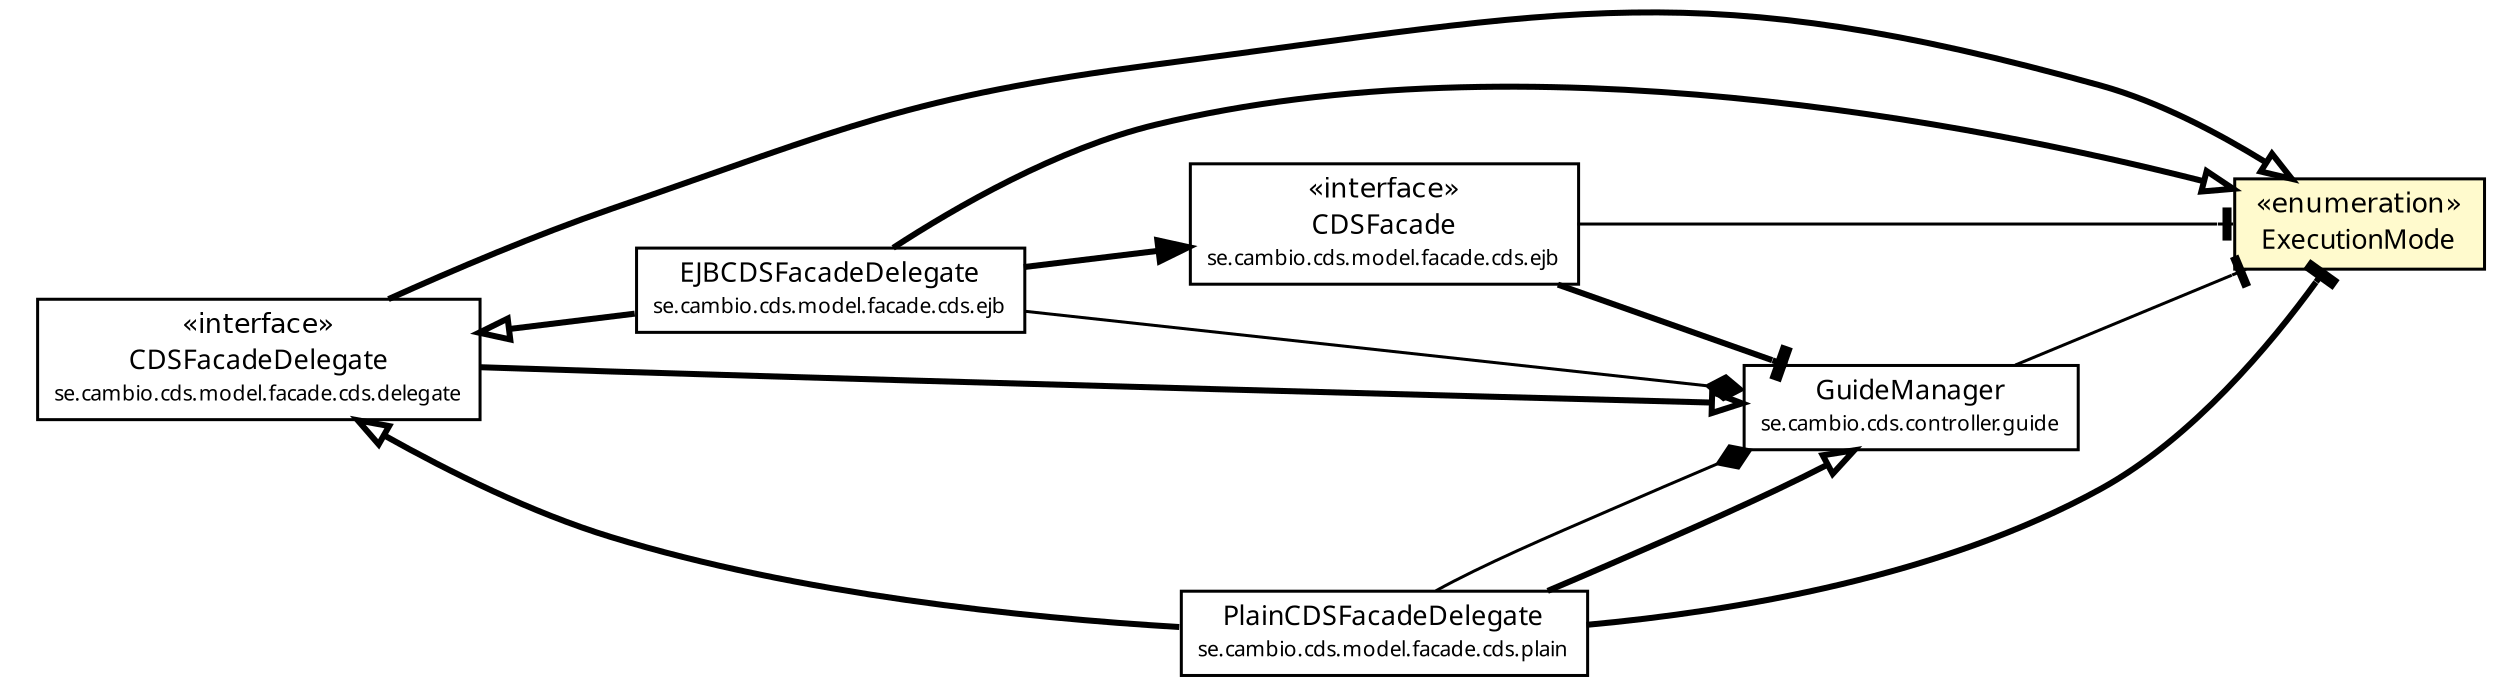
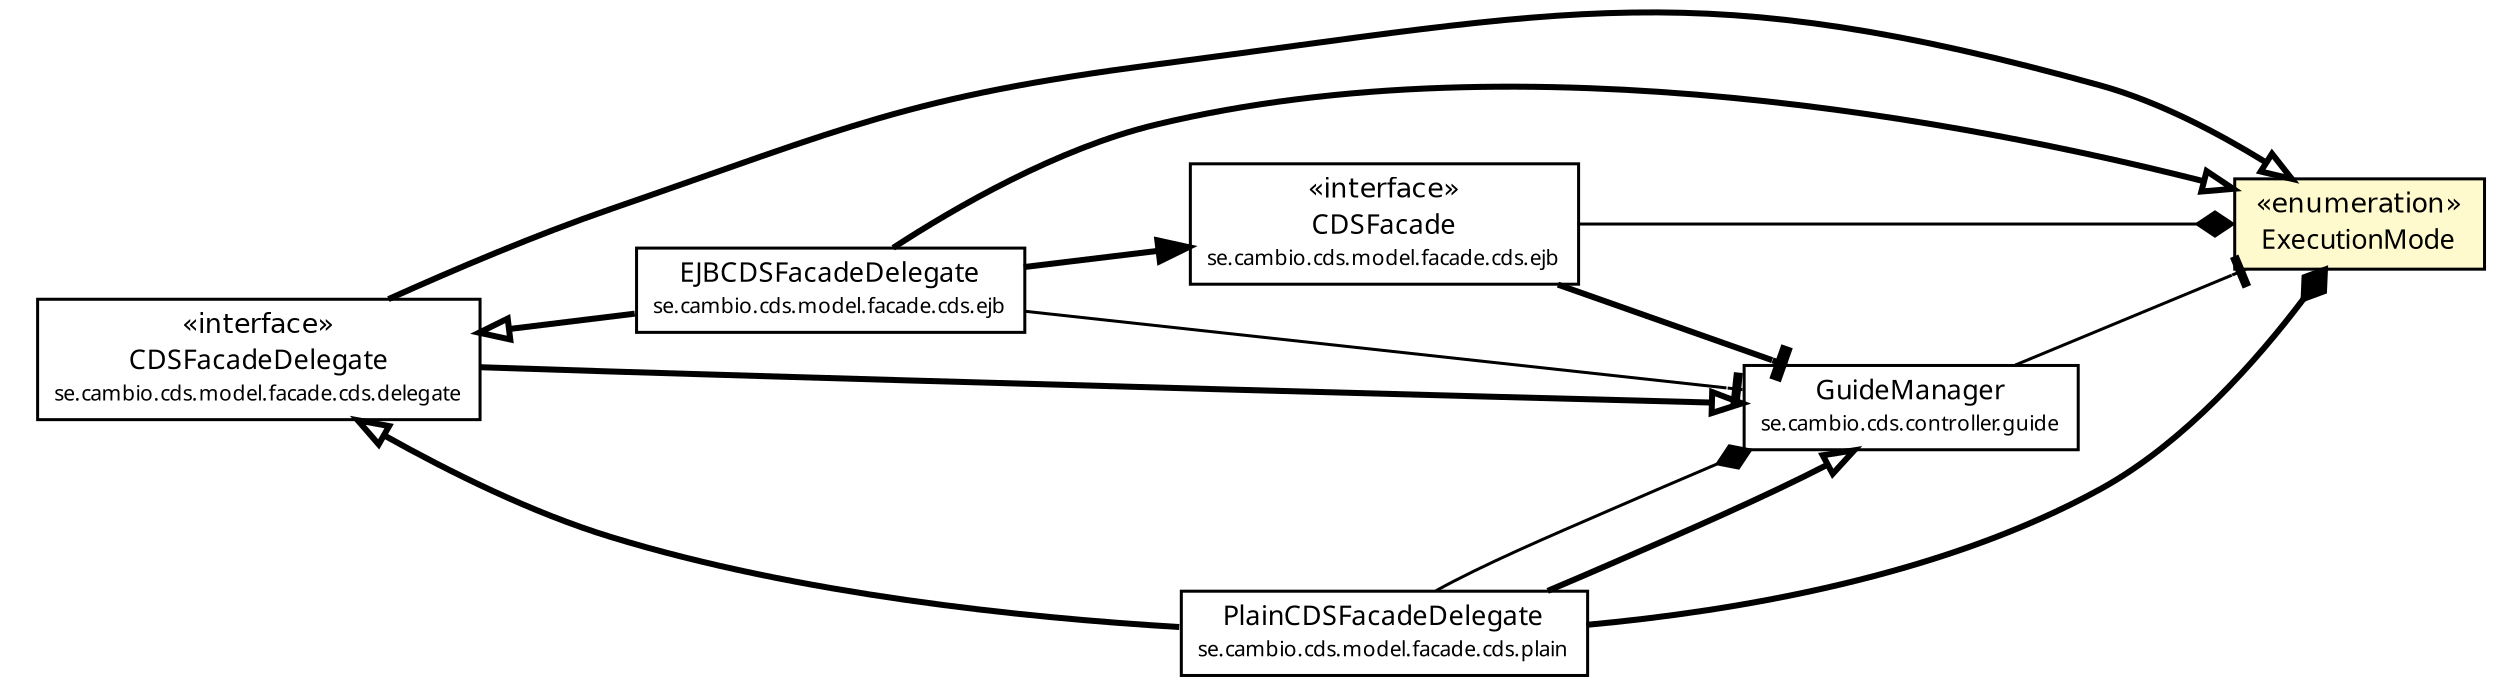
(1897, 224) -> (1887, 224)
(1365, 348) -> (1375, 350)
(1994, 537) -> (1984, 541)
